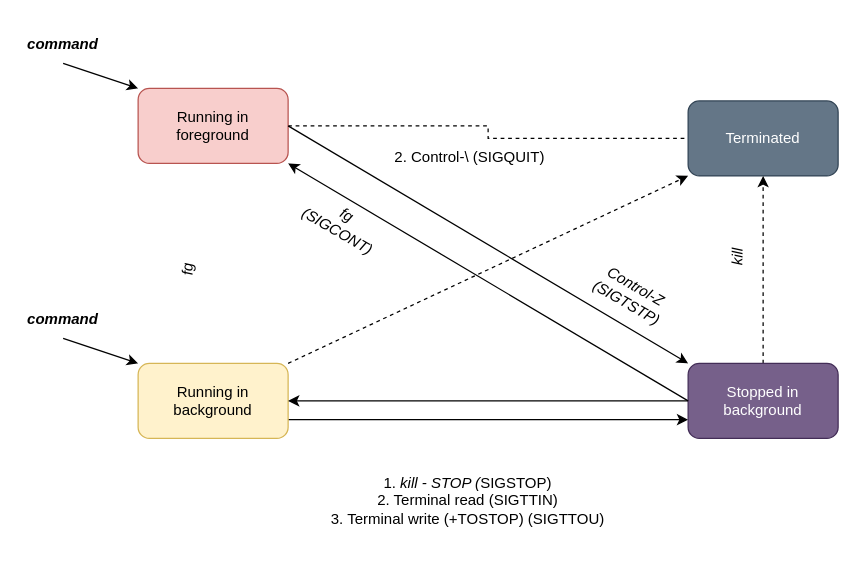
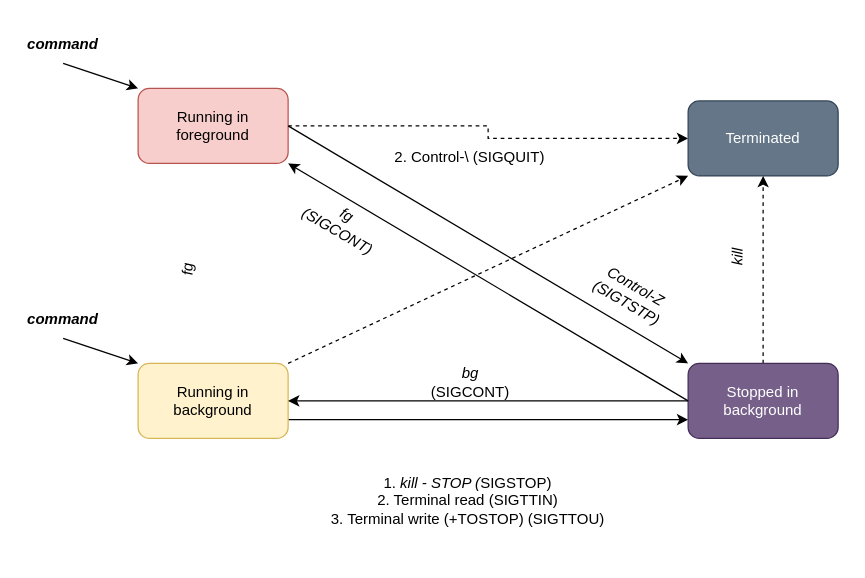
(682, 138) -> (678, 138)
none -> (470, 382)
